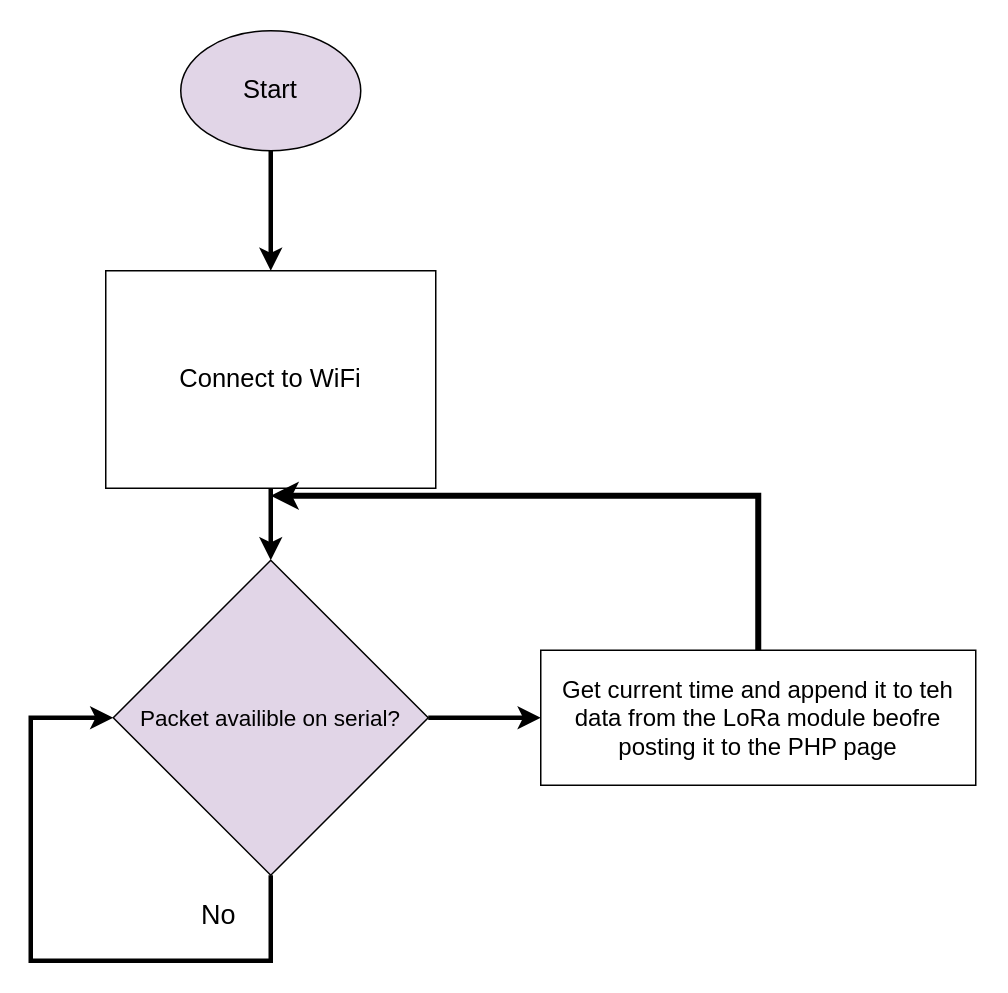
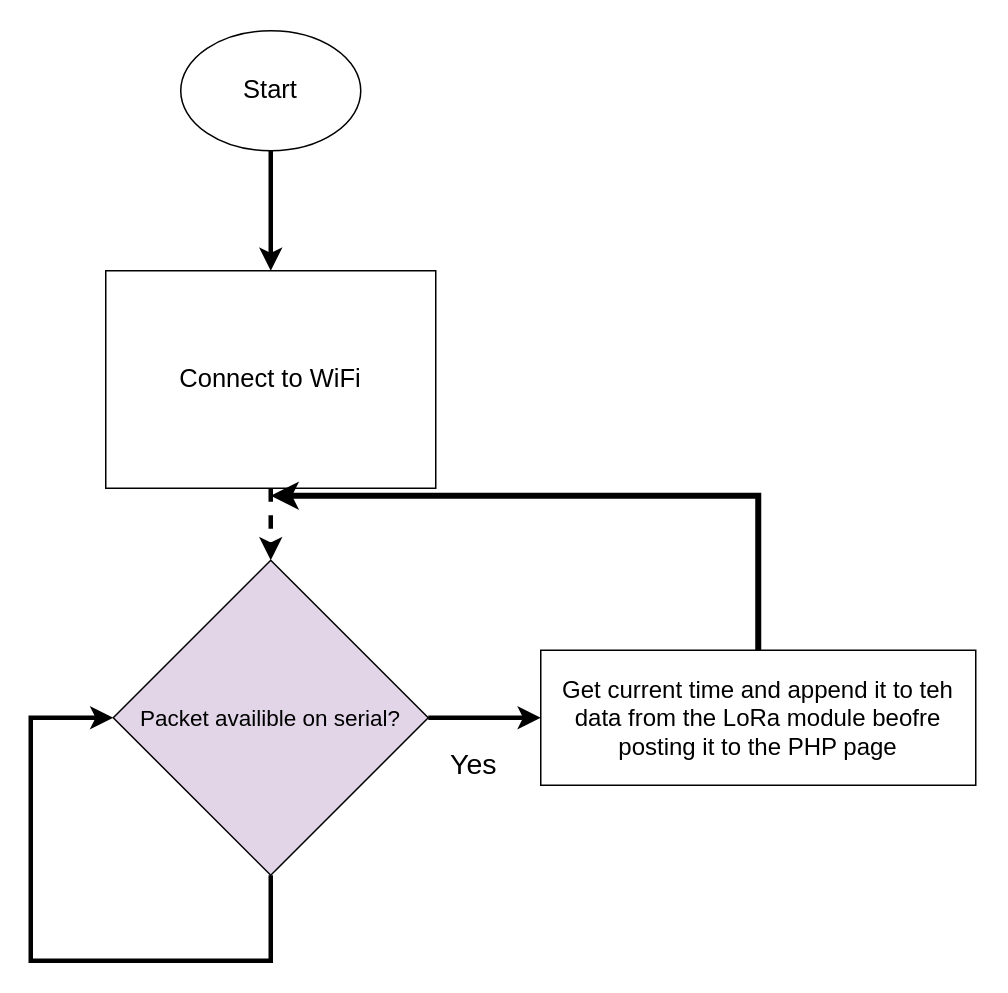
(271, 91) -> (271, 91)
(271, 535) -> (271, 535)
none -> (473, 766)
(218, 916) -> none
